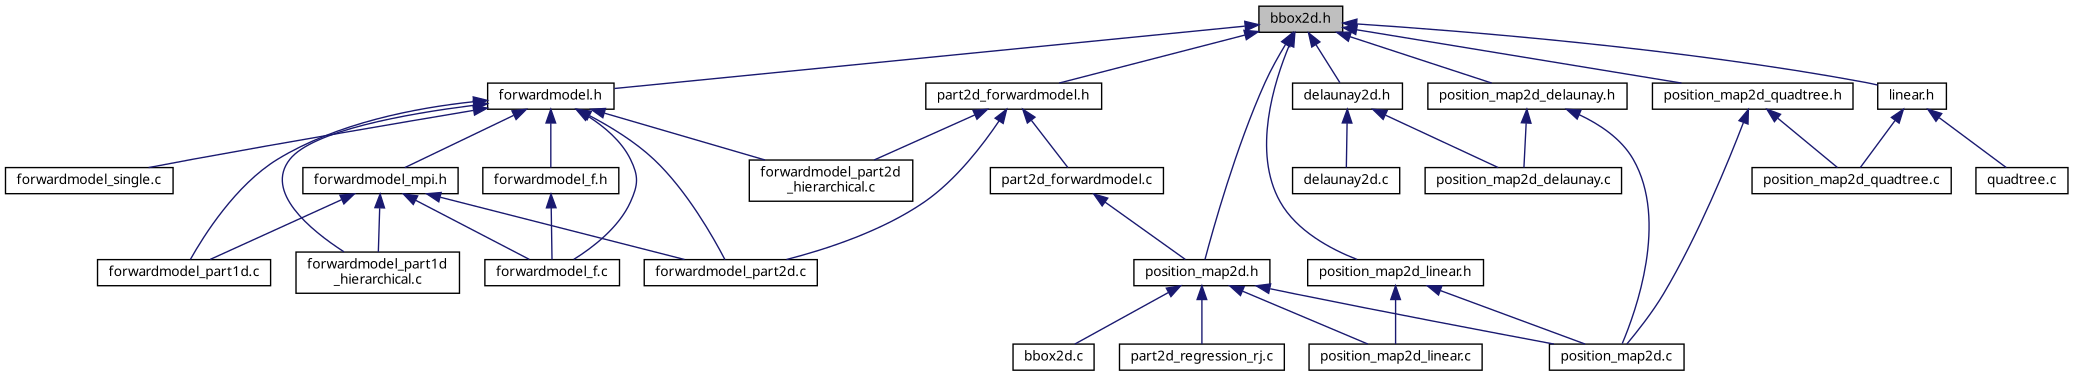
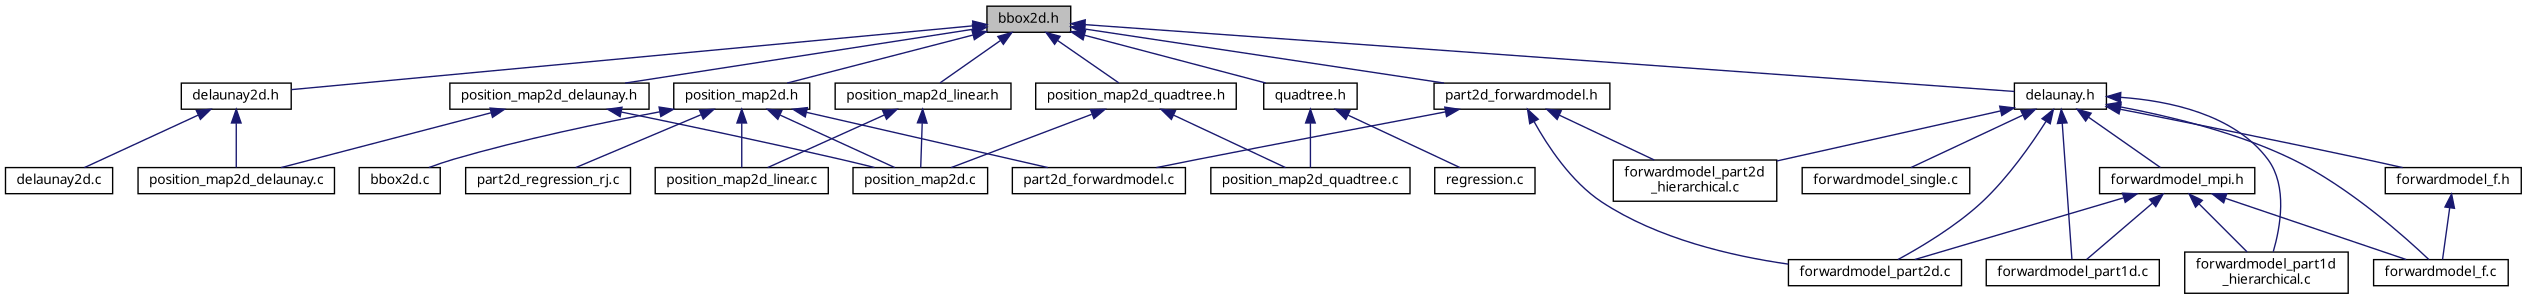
(551, 96) -> (2060, 96)
(1912, 96) -> (1310, 96)
(2022, 181) -> (1485, 181)
(1145, 231) -> (933, 141)
